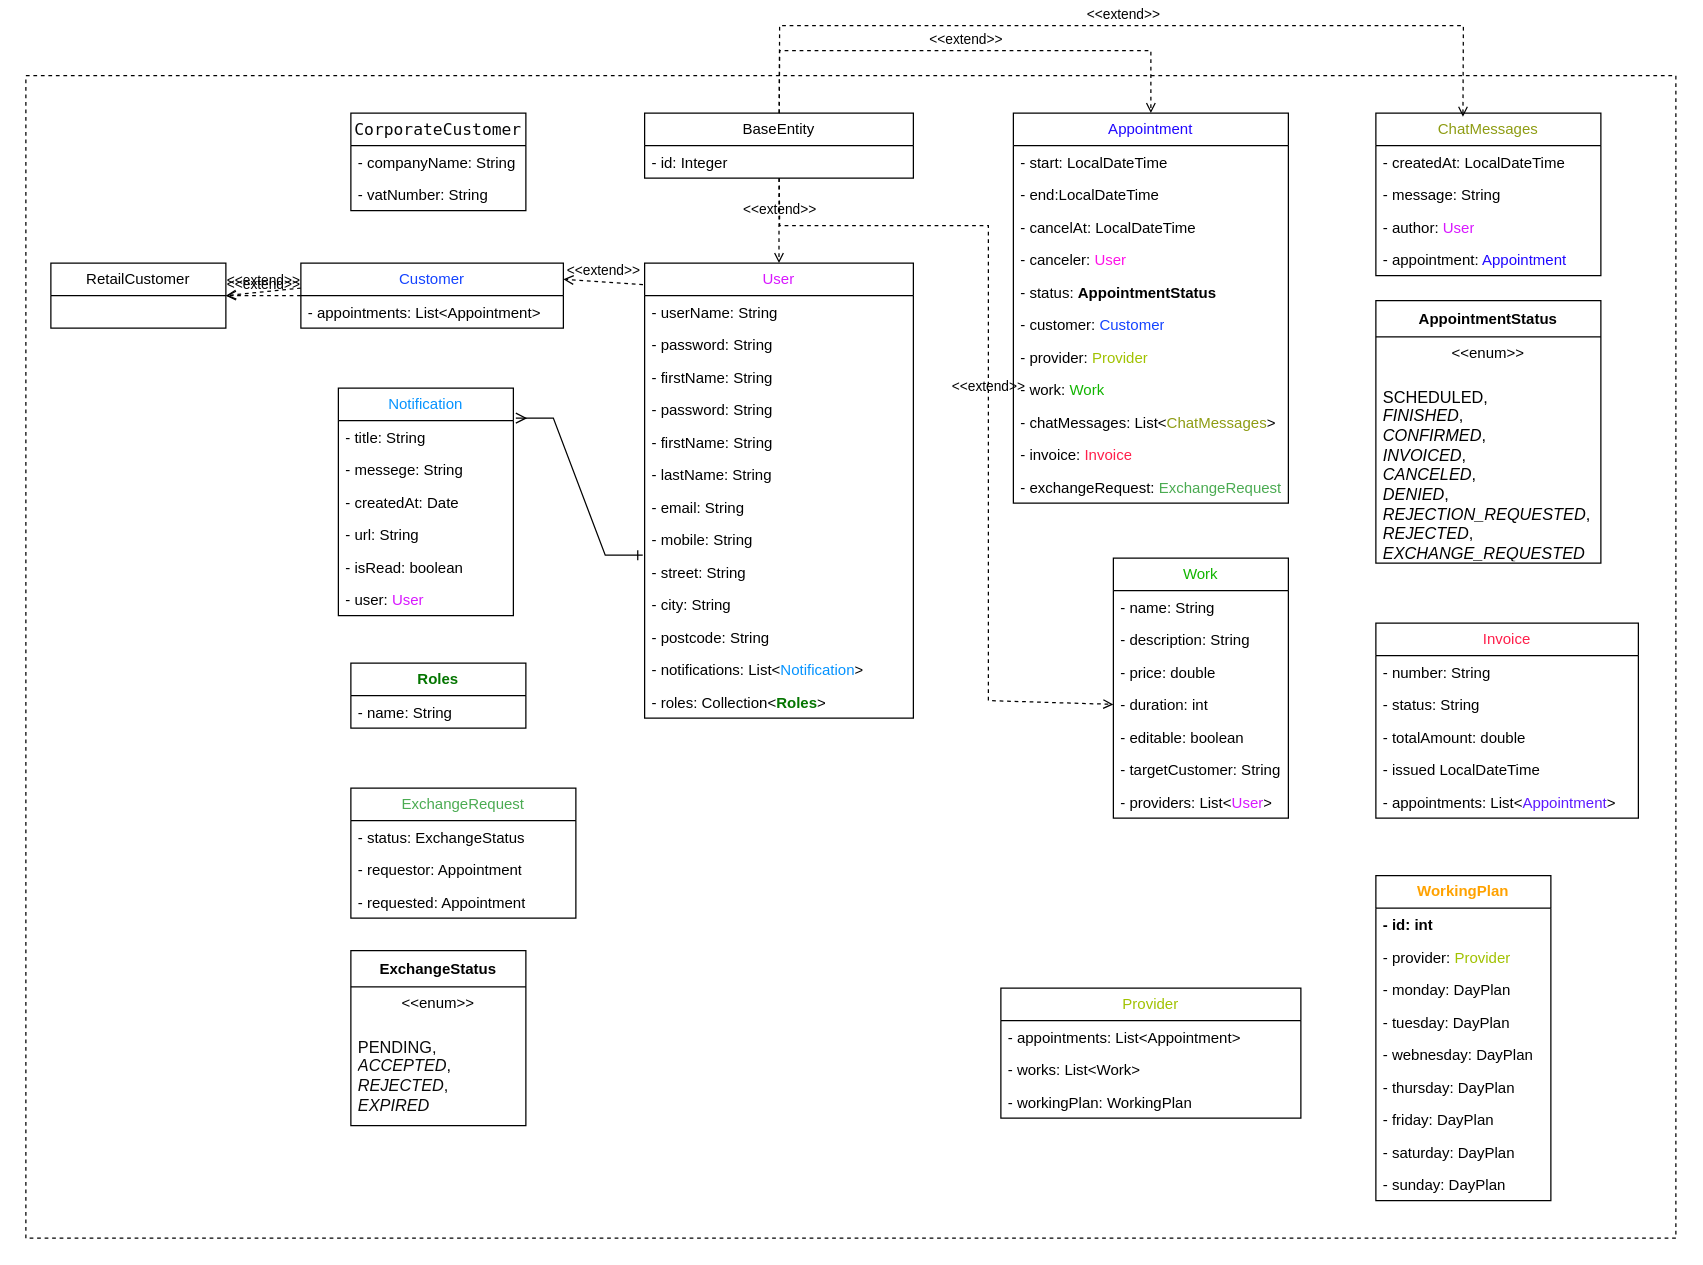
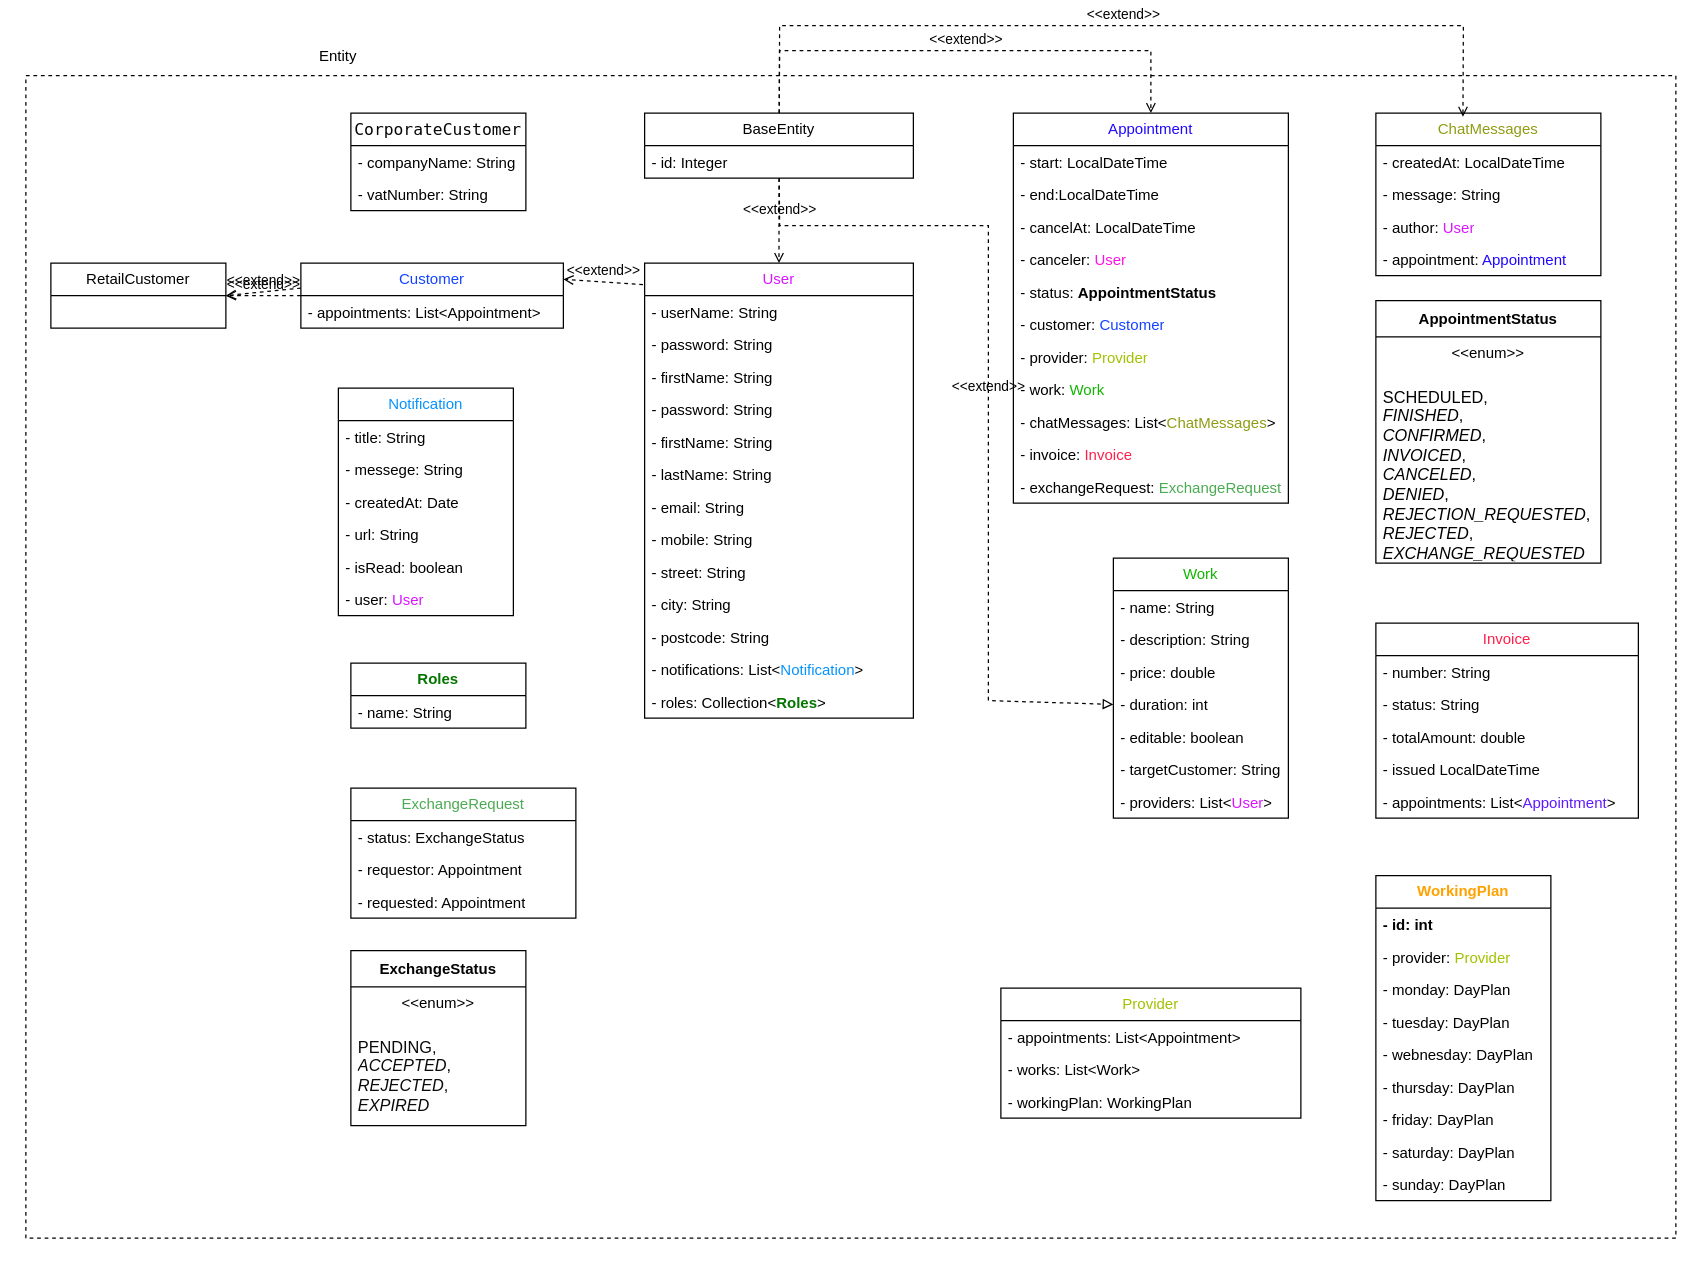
none -> (338, 57)
(579, 487) -> none
(1104, 704) -> (1101, 704)
